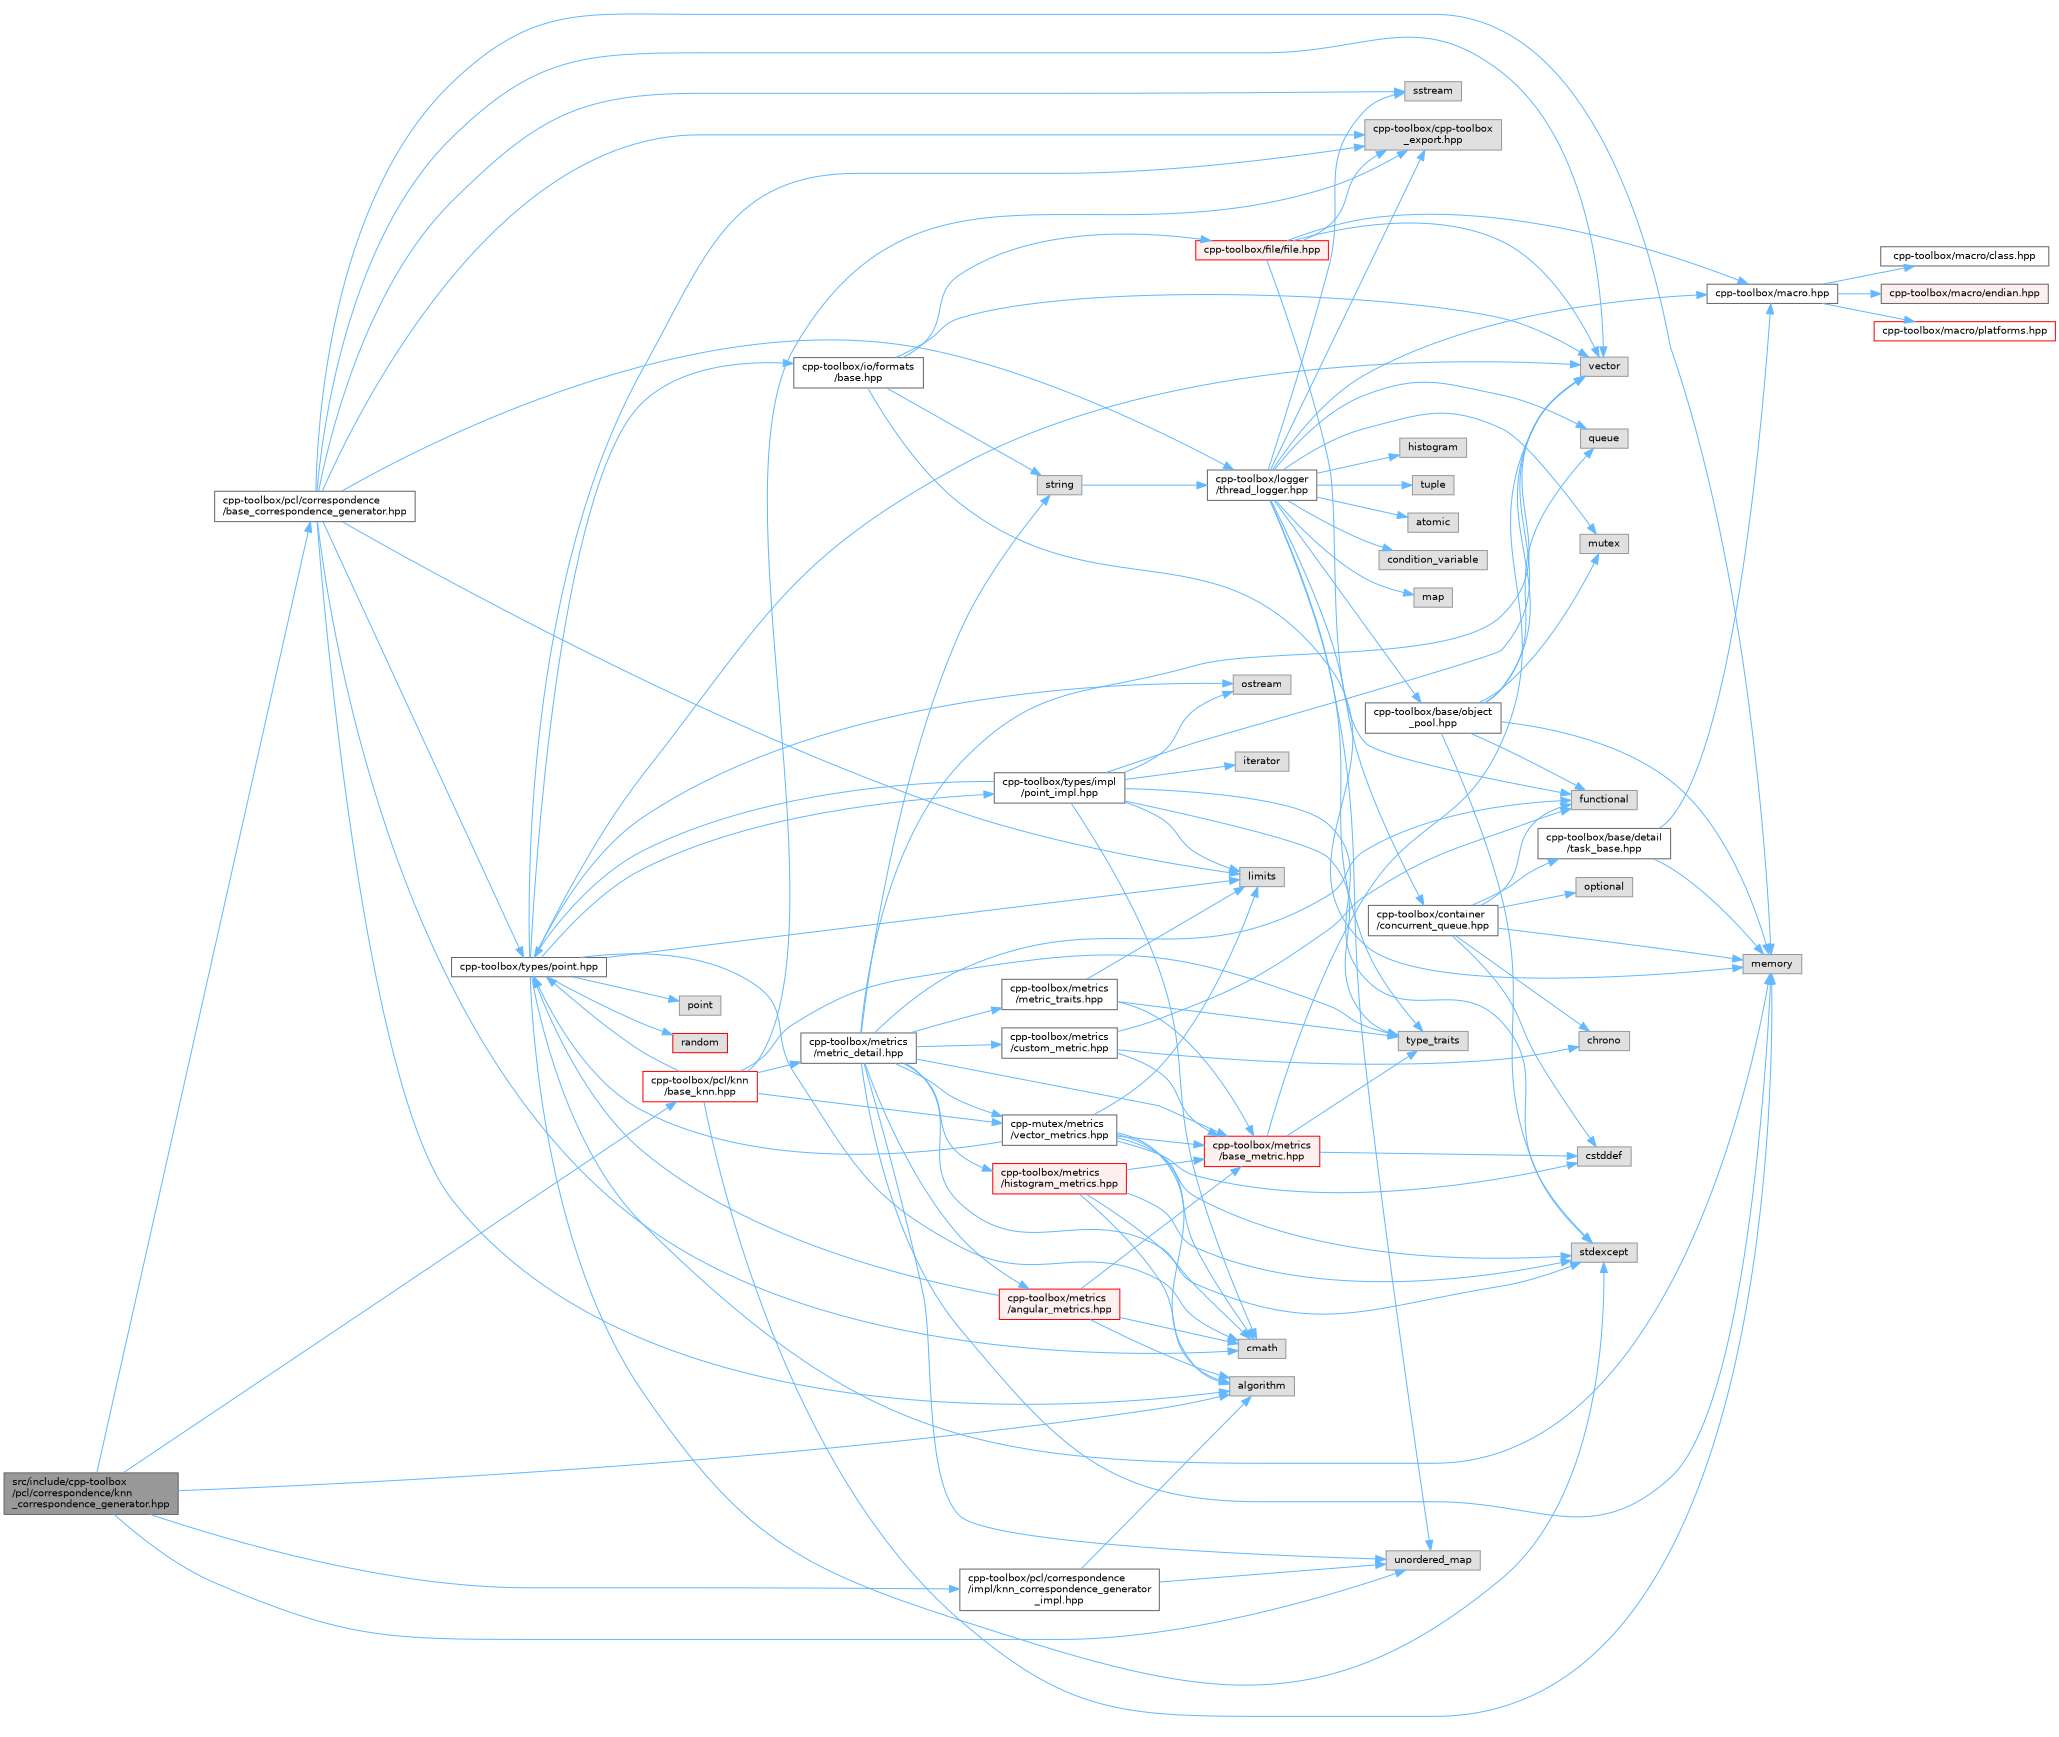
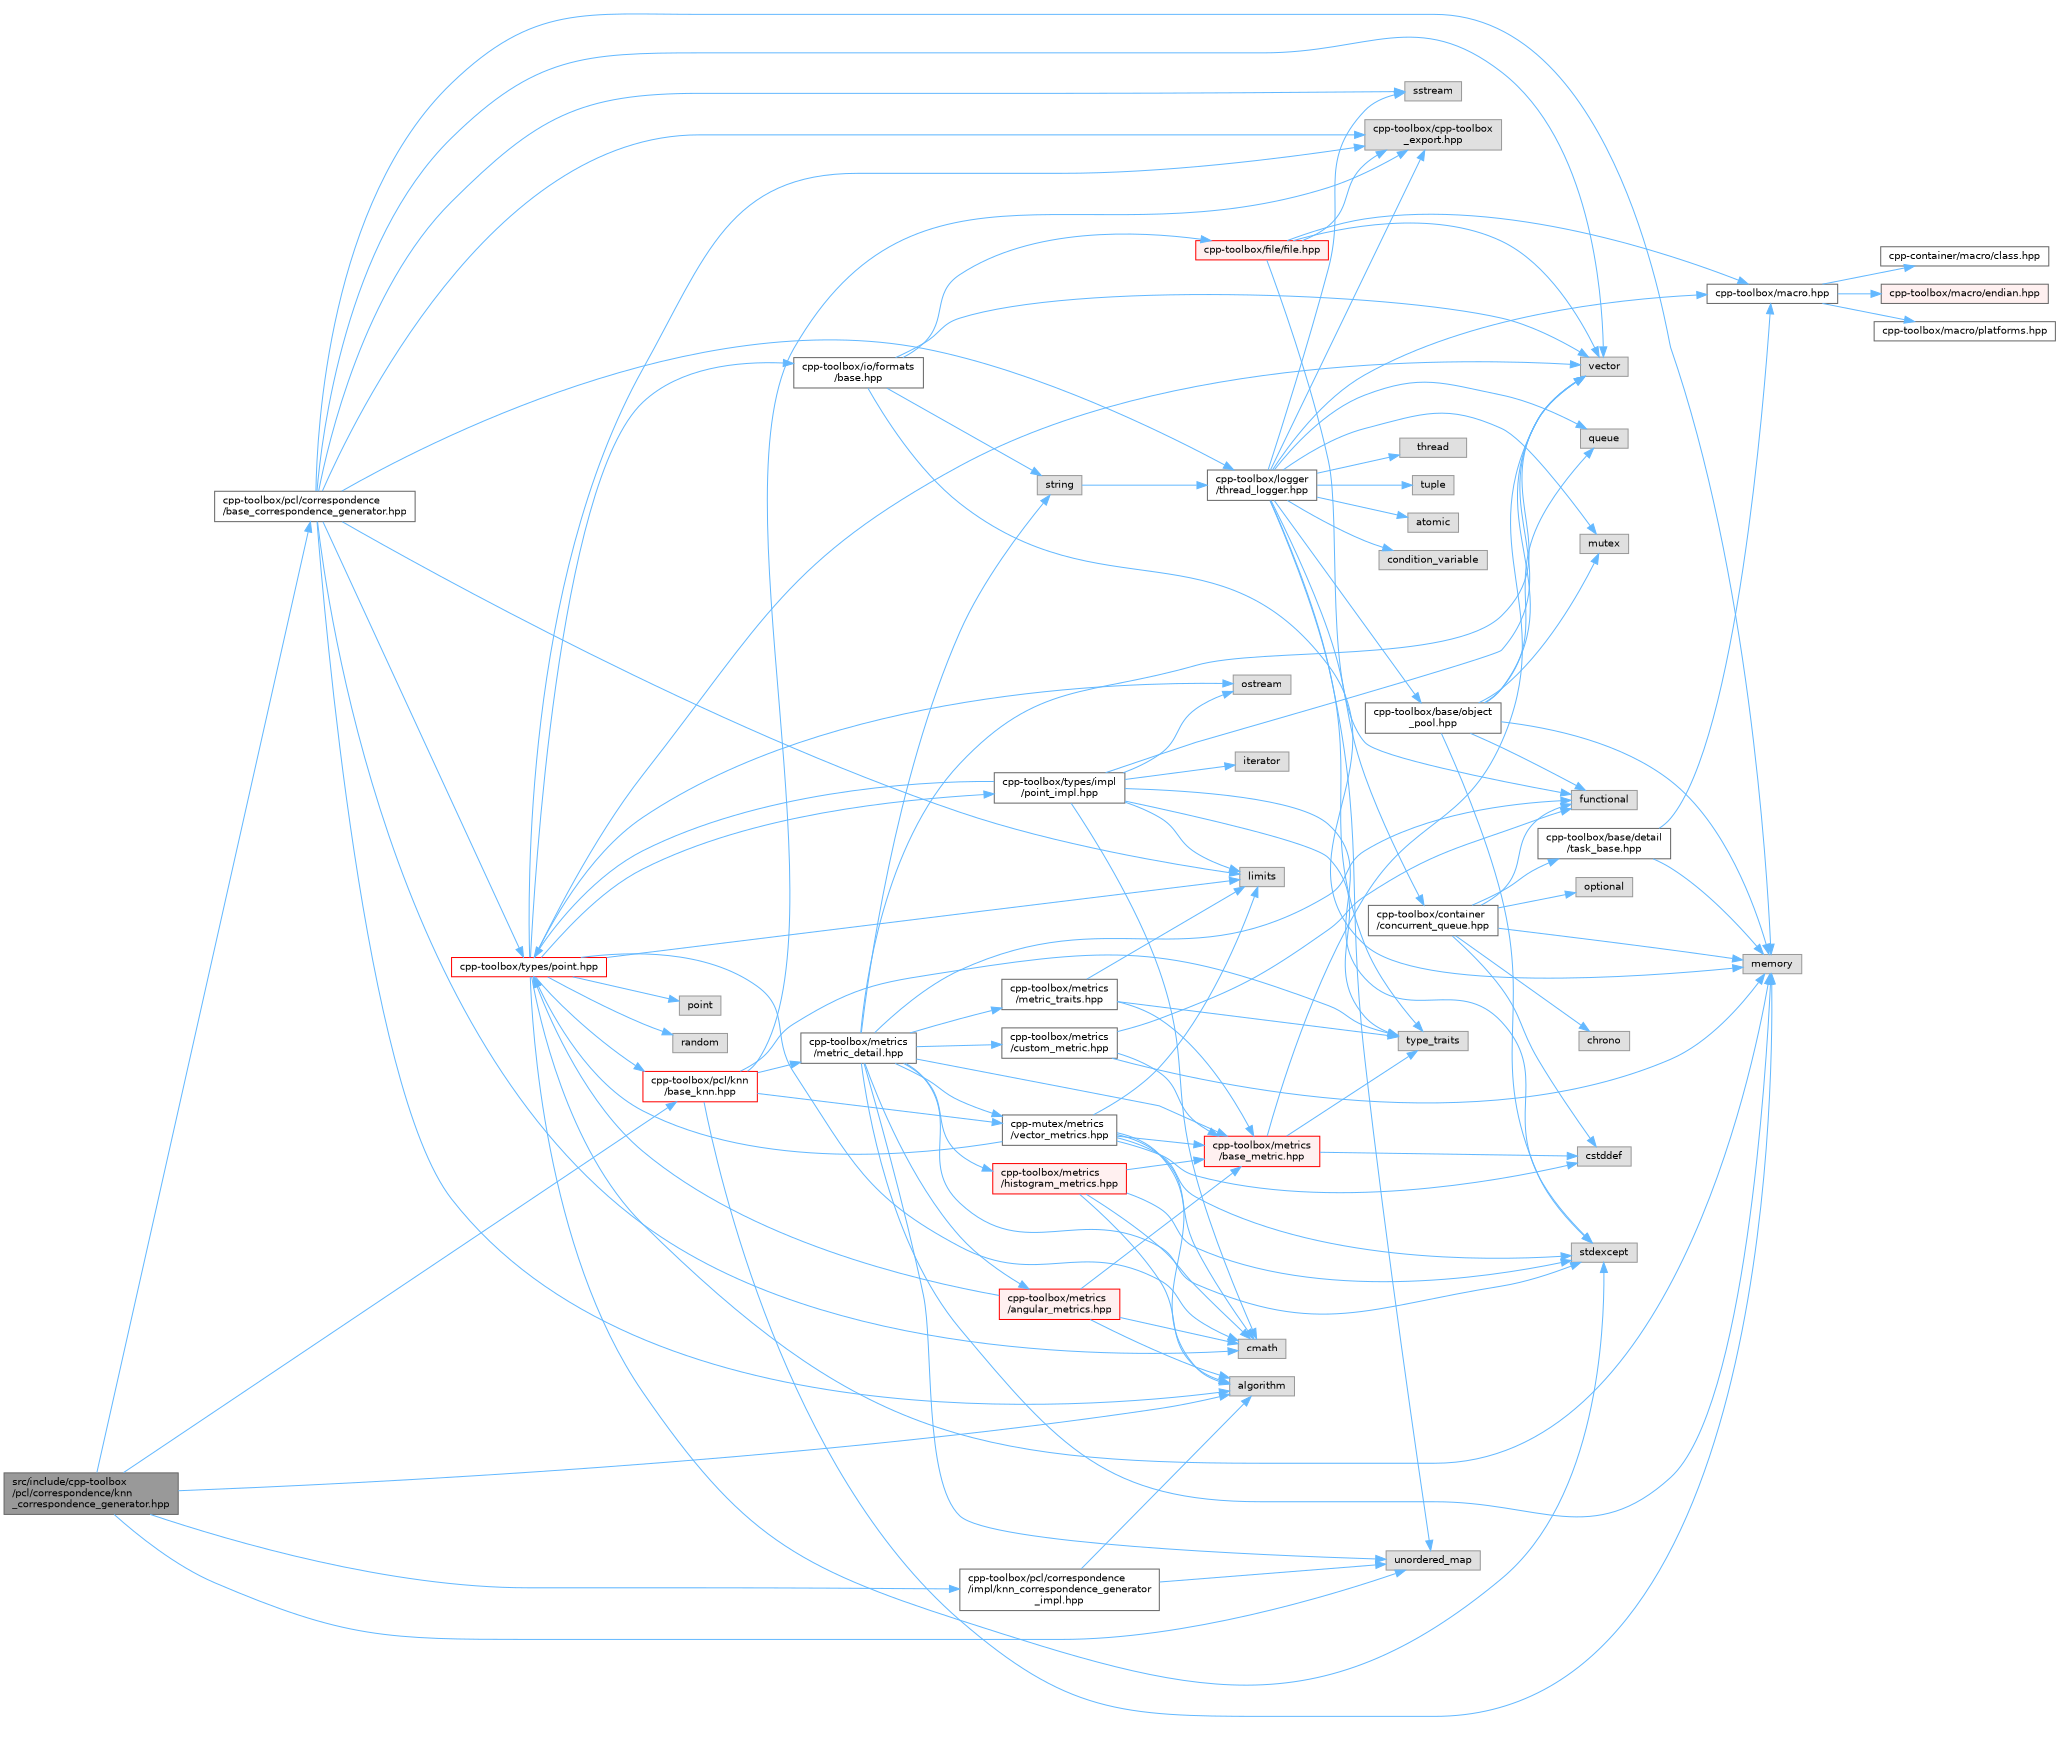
(1965, 256) -> (1965, 256)
(1965, 331) -> (1965, 331)
(1433, 448) -> (1433, 448)
(1433, 598) -> none
(529, 967) -> (529, 967)
(614, 1032) -> (583, 1024)
(700, 1043) -> (700, 1043)
(1343, 1064) -> (1451, 1102)
